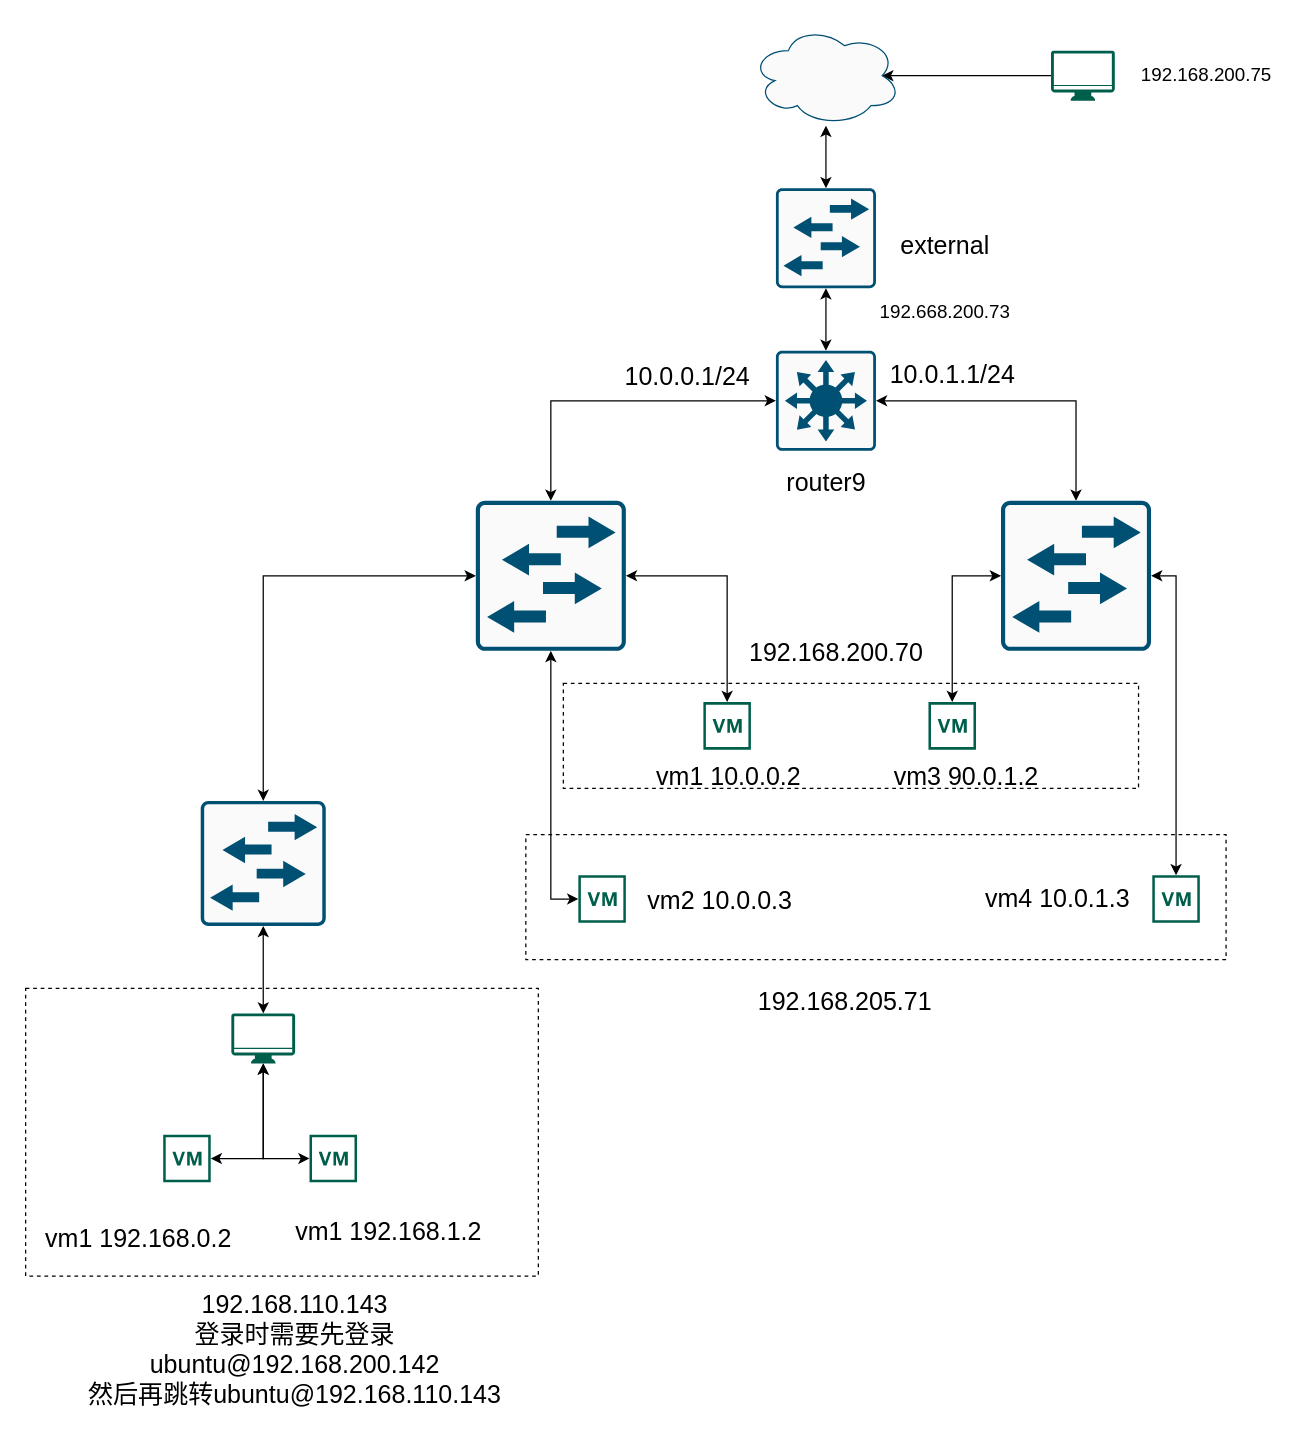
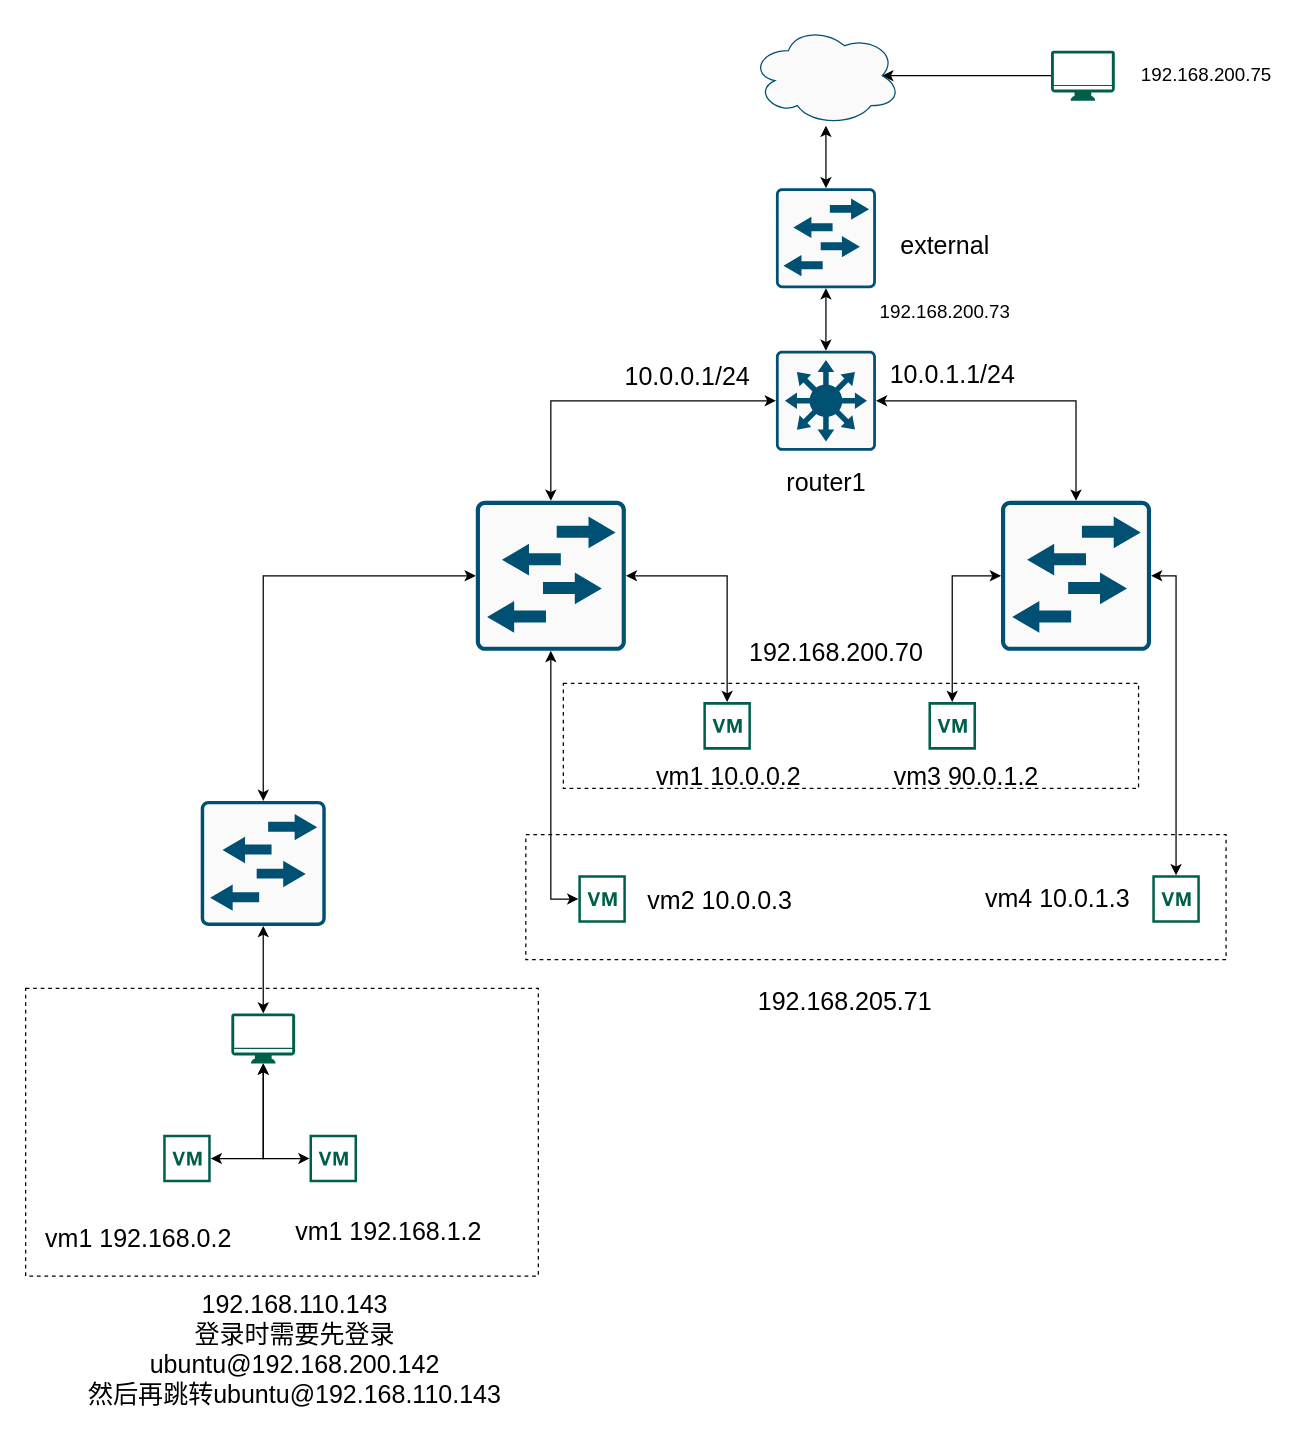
(945, 311) -> (945, 311)
(826, 482) -> (826, 482)
